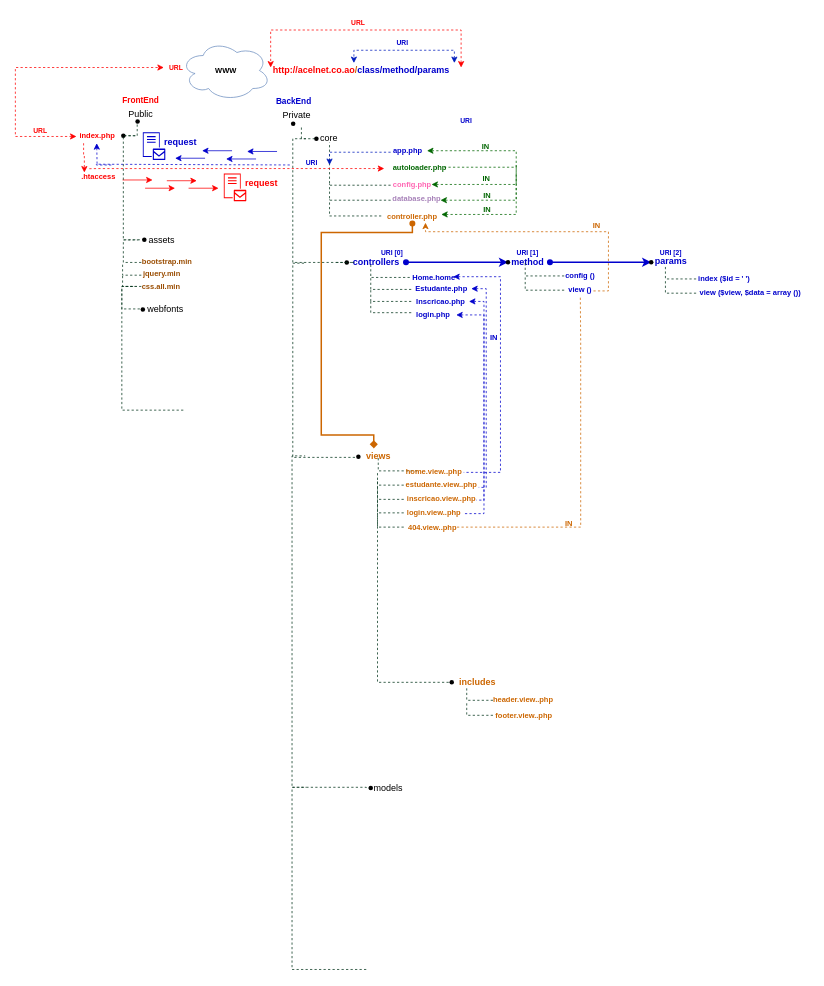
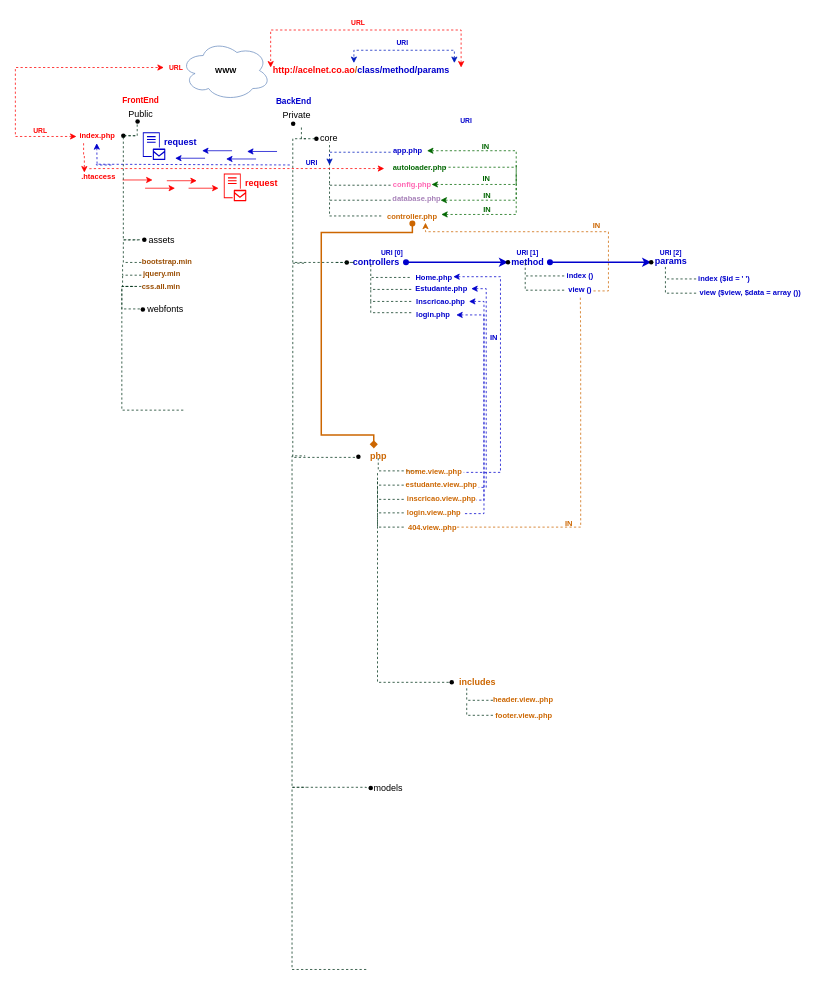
(581, 275) -> (581, 275)
(434, 277) -> (434, 277)
(379, 456) -> (379, 456)
